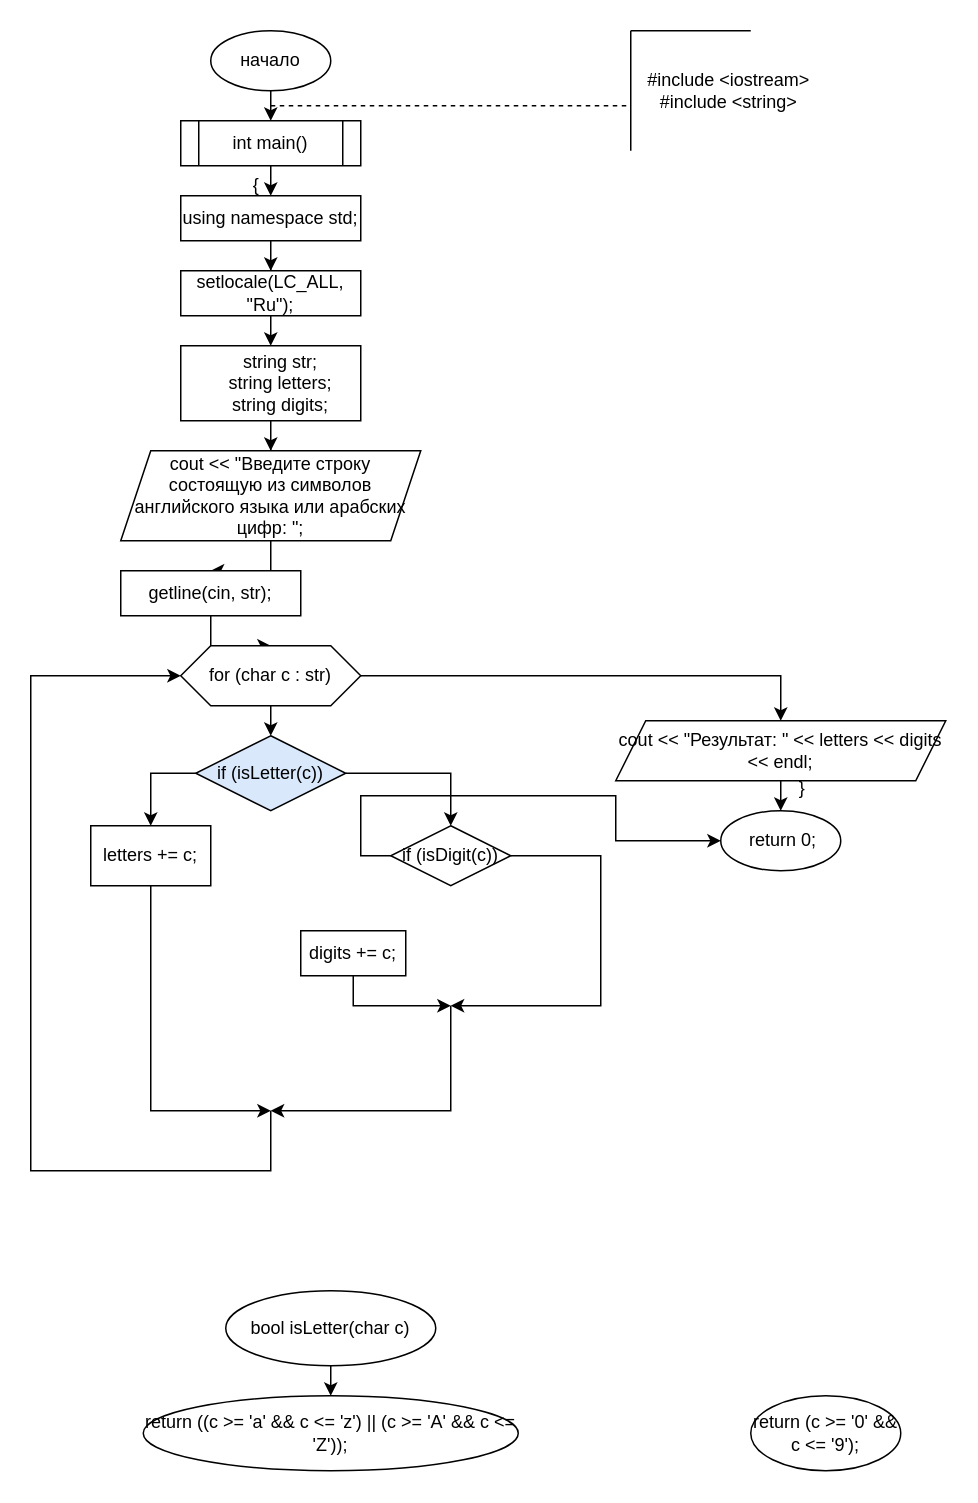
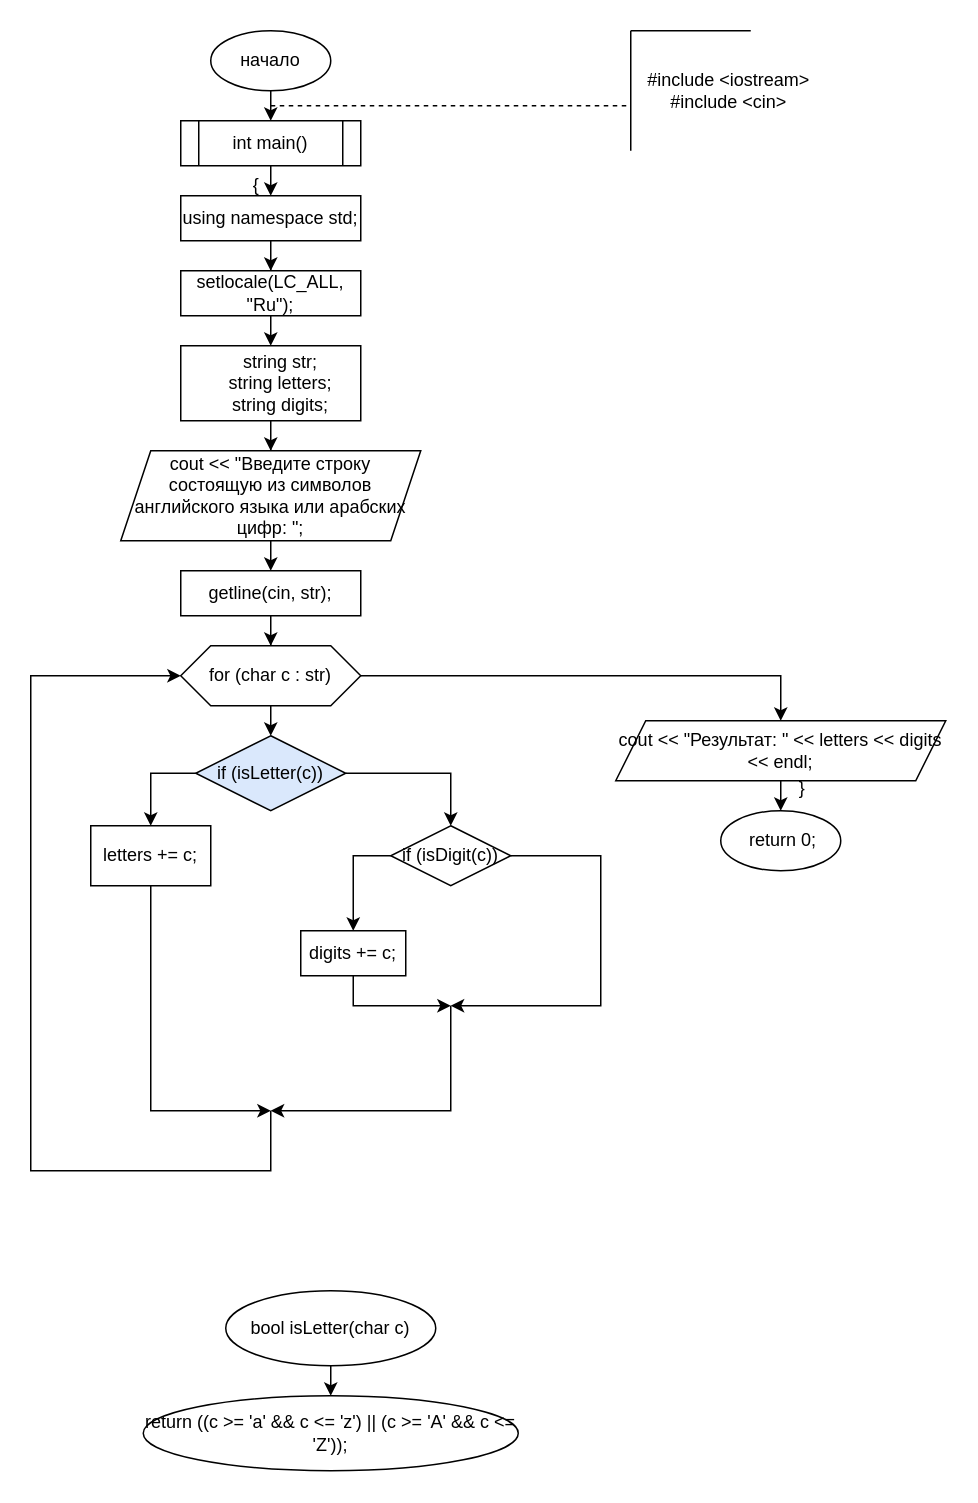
(729, 91) -> (729, 91)
(211, 593) -> (271, 593)
(527, 796) -> (353, 883)
(826, 1433) -> none
